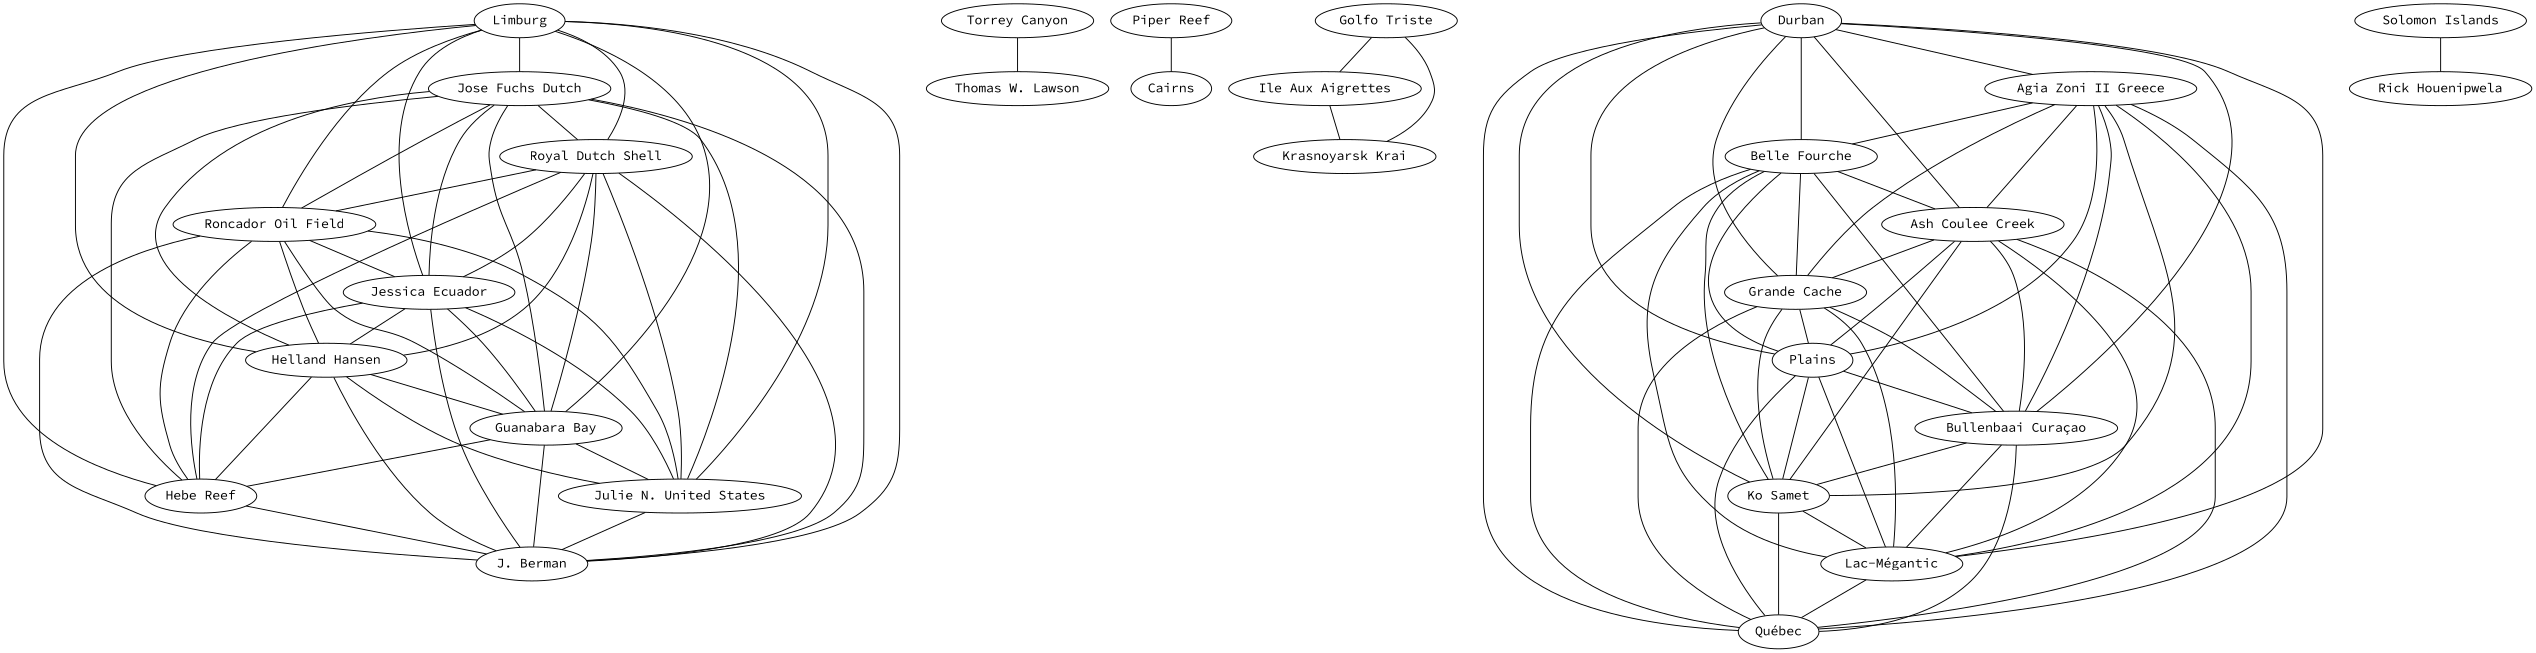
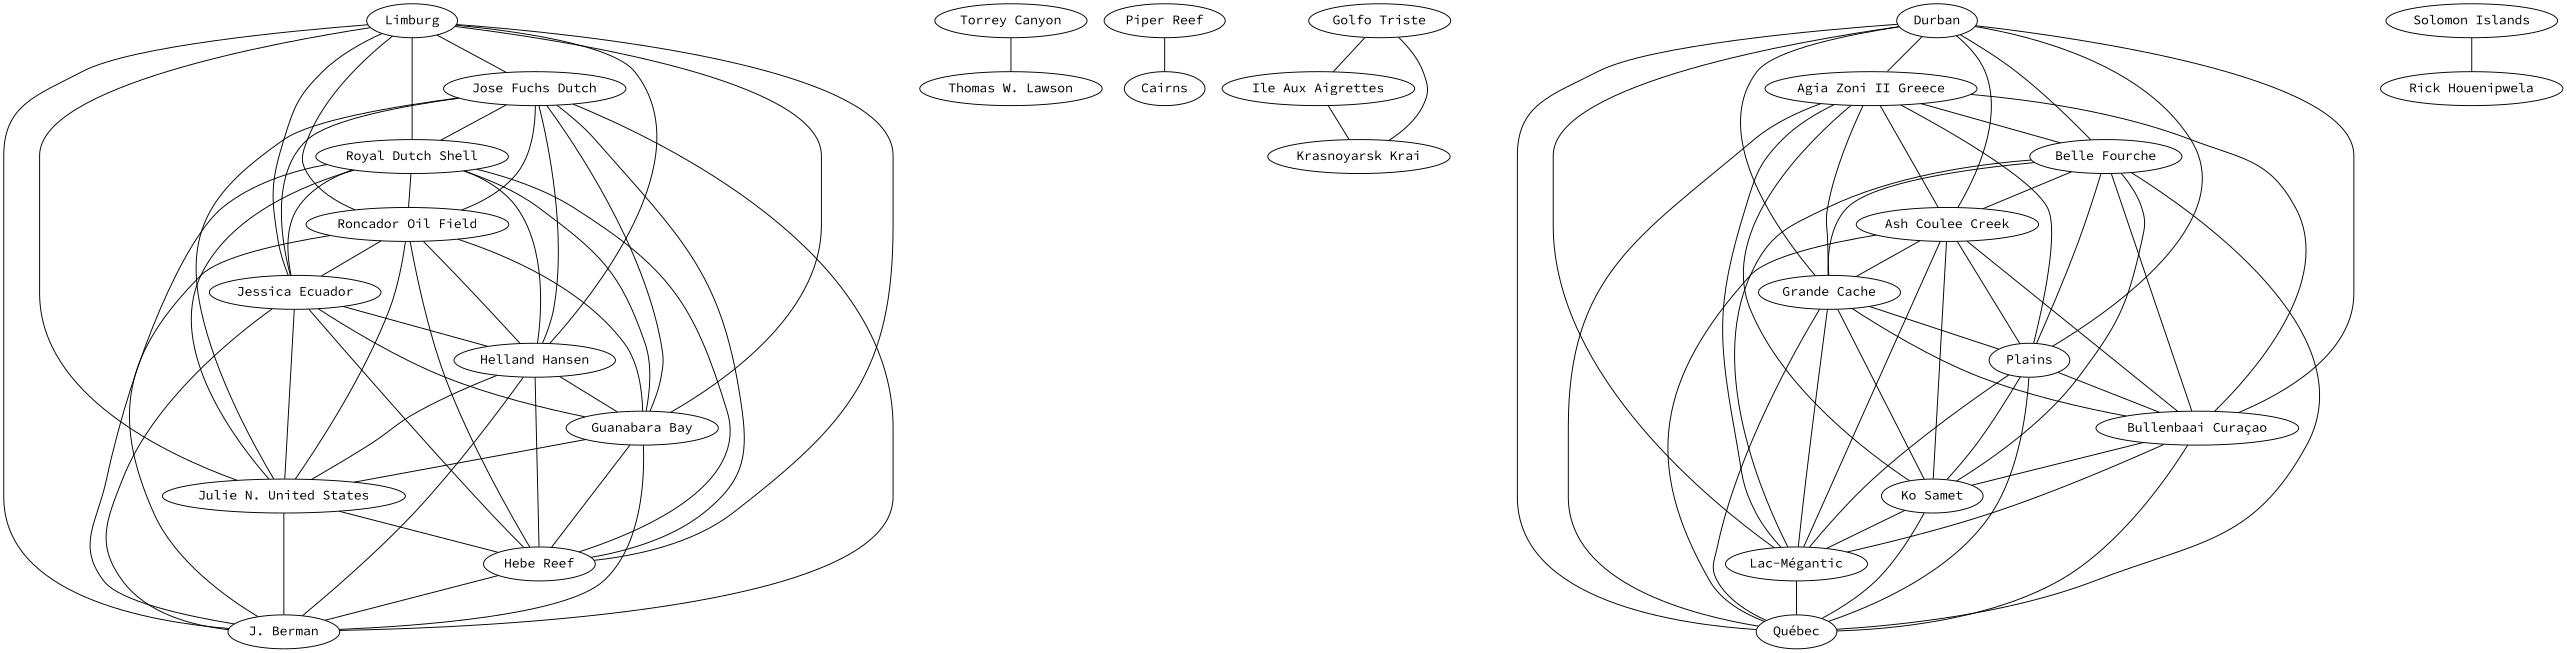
(1519, 221) -> none
none -> (419, 532)
